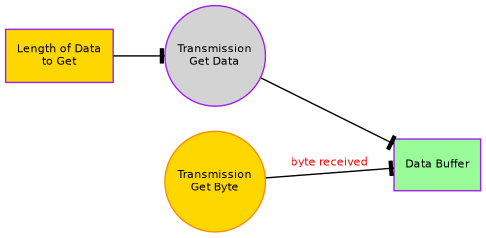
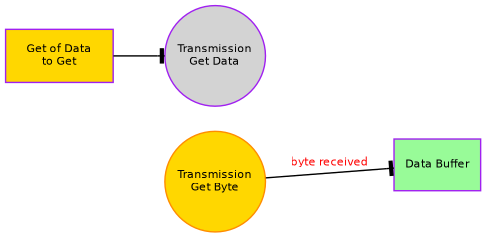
(59, 56) -> (59, 56)
(324, 109) -> none
